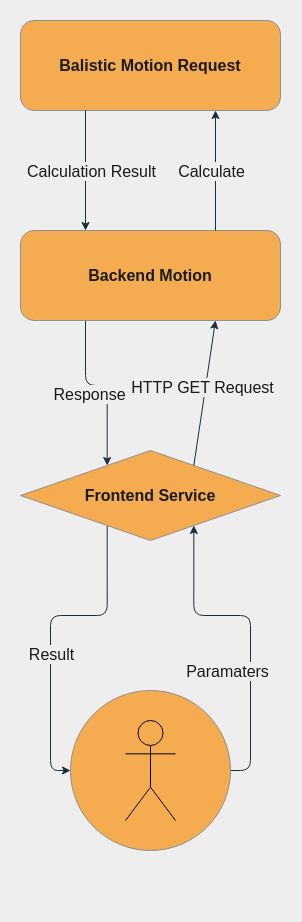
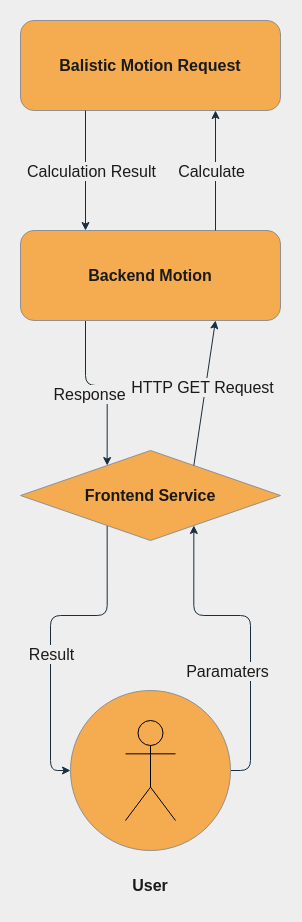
none -> (151, 886)
